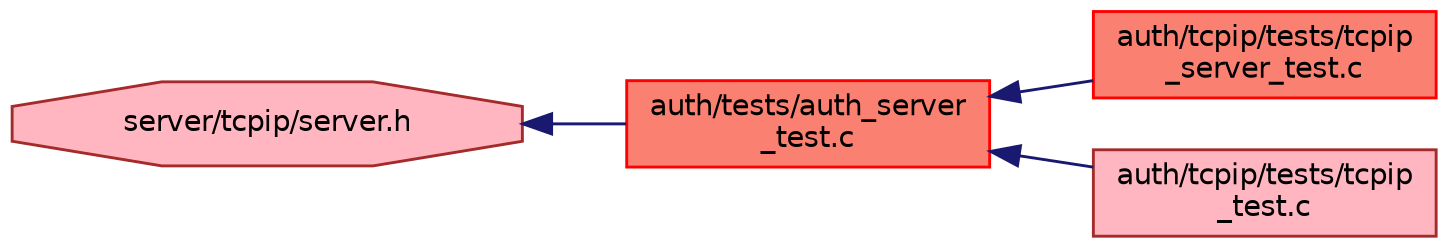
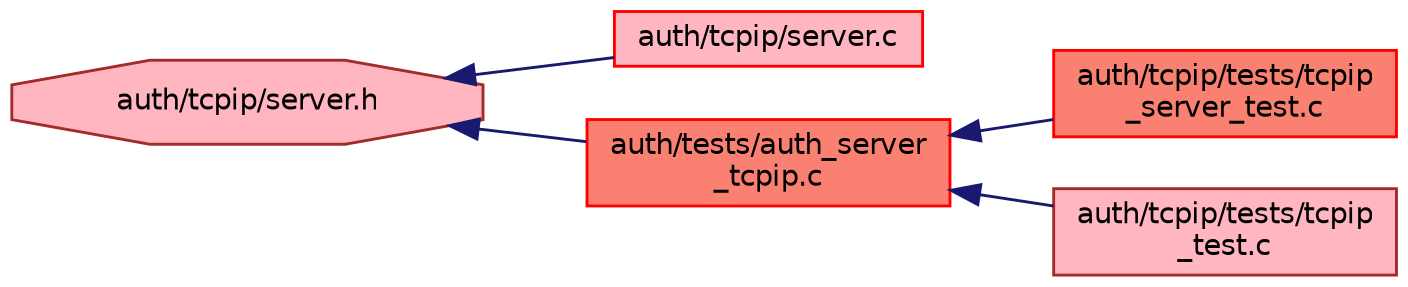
none -> (769, 39)
(267, 124) -> (247, 102)
(808, 124) -> (769, 163)
